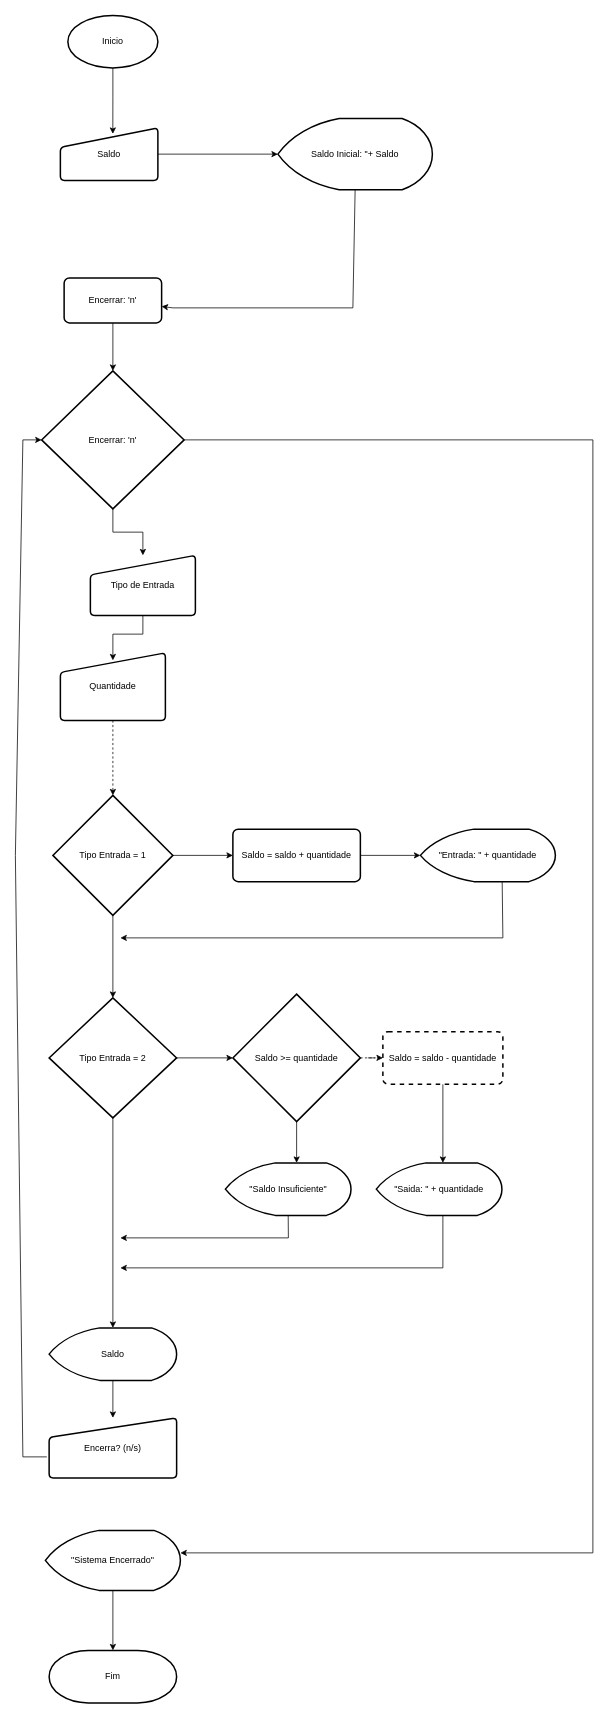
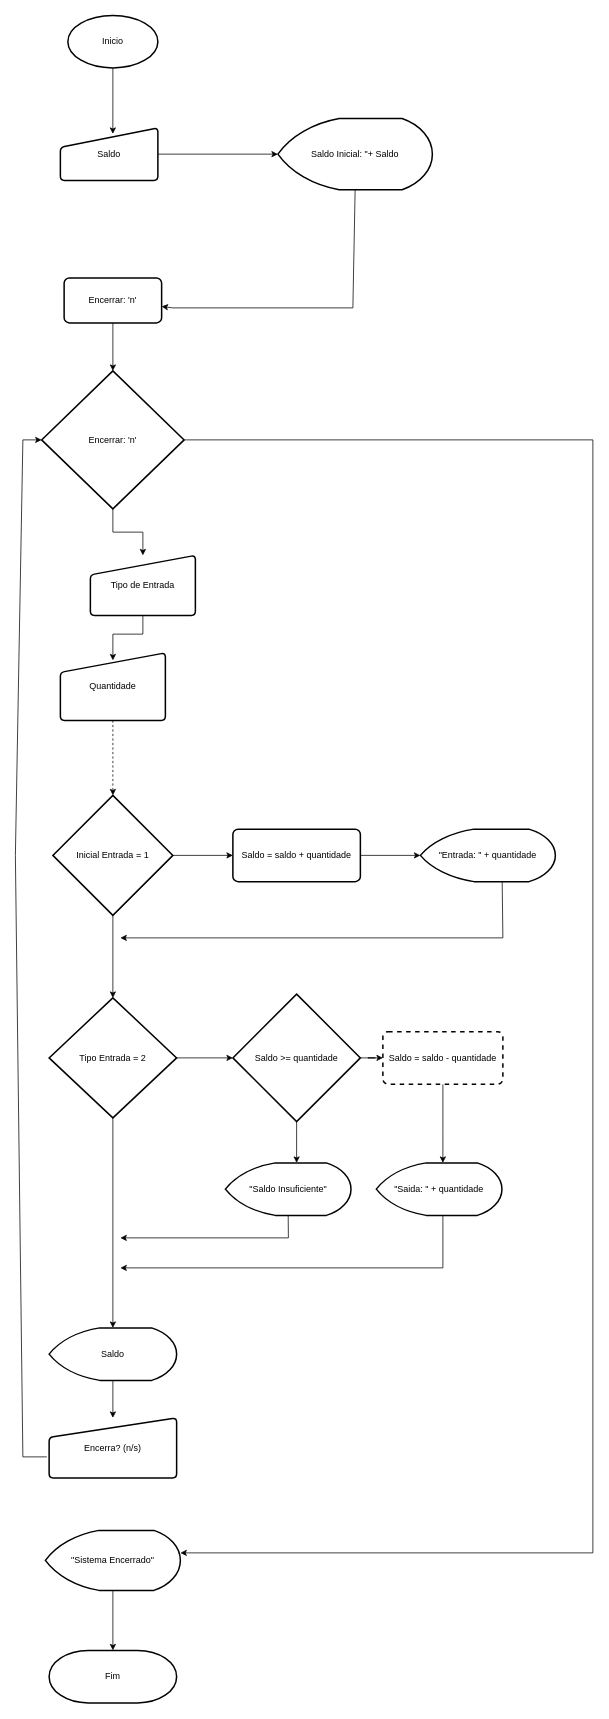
(113, 855) -> (113, 855)
(374, 1058) -> (374, 1058)
